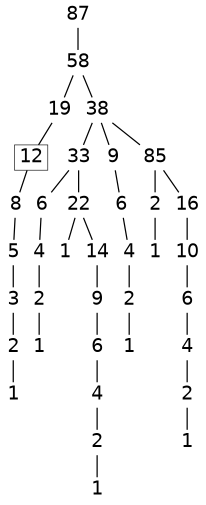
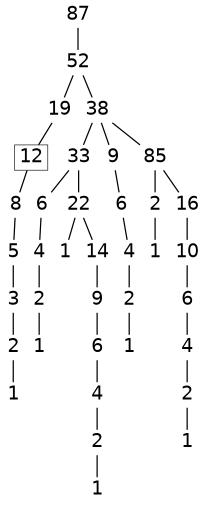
(78, 63) -> (78, 63)
